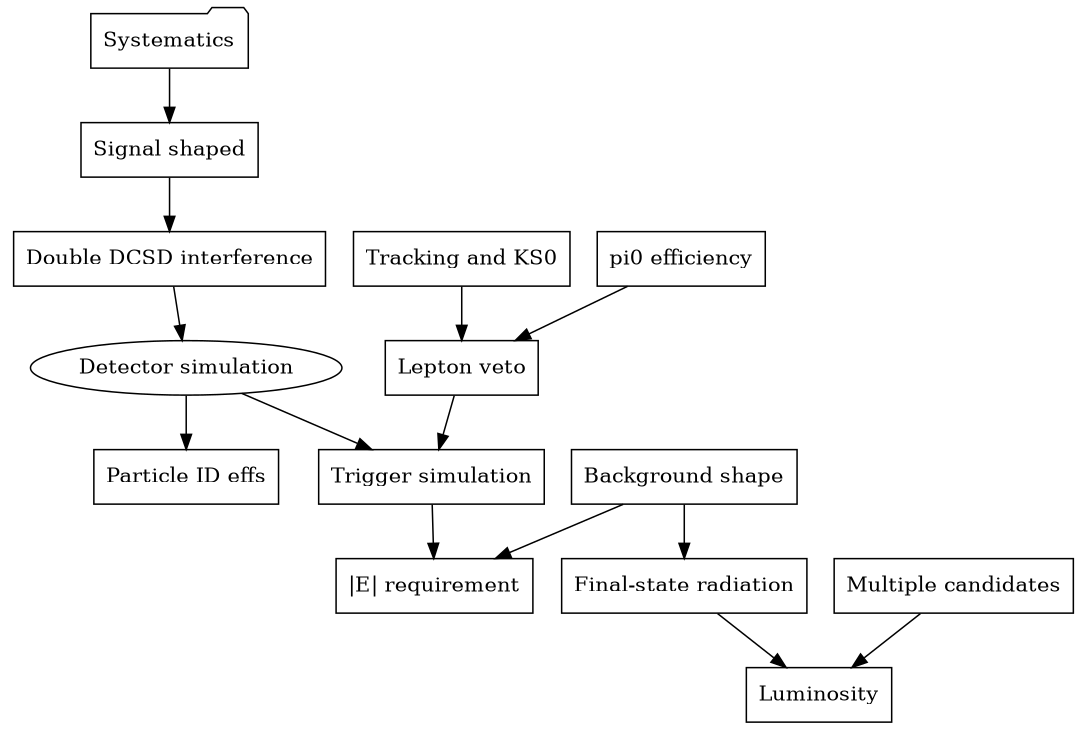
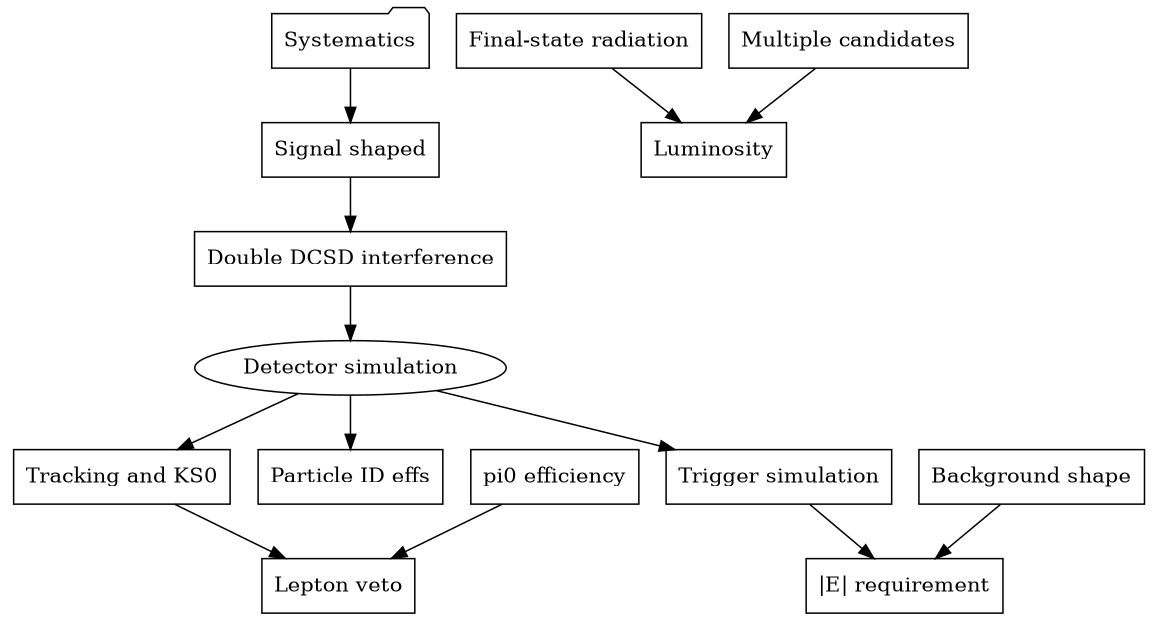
(449, 415) -> none
none -> (245, 418)
(684, 524) -> none
